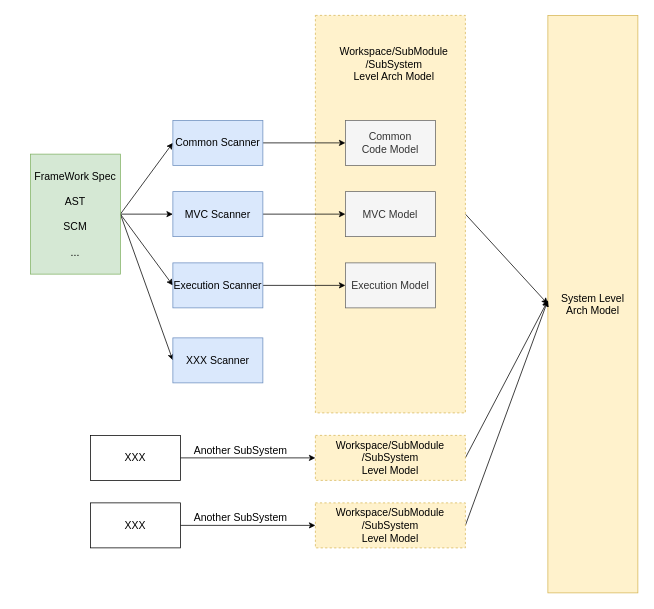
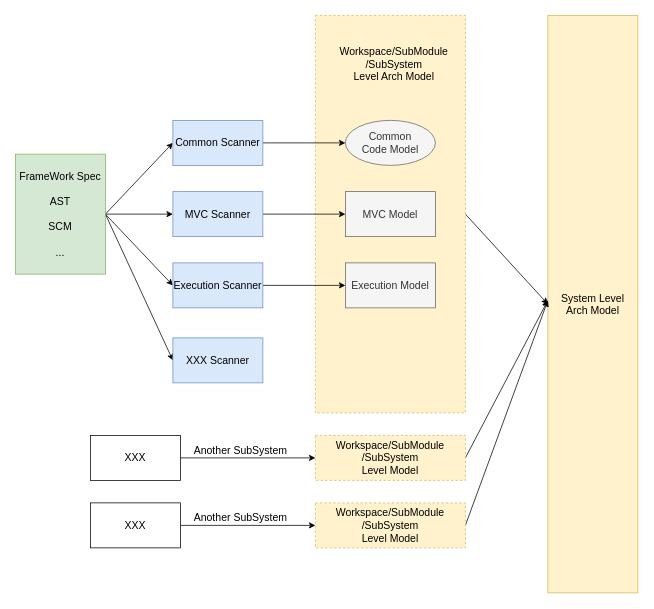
(390, 143) -> (390, 143)
(75, 214) -> (60, 214)
